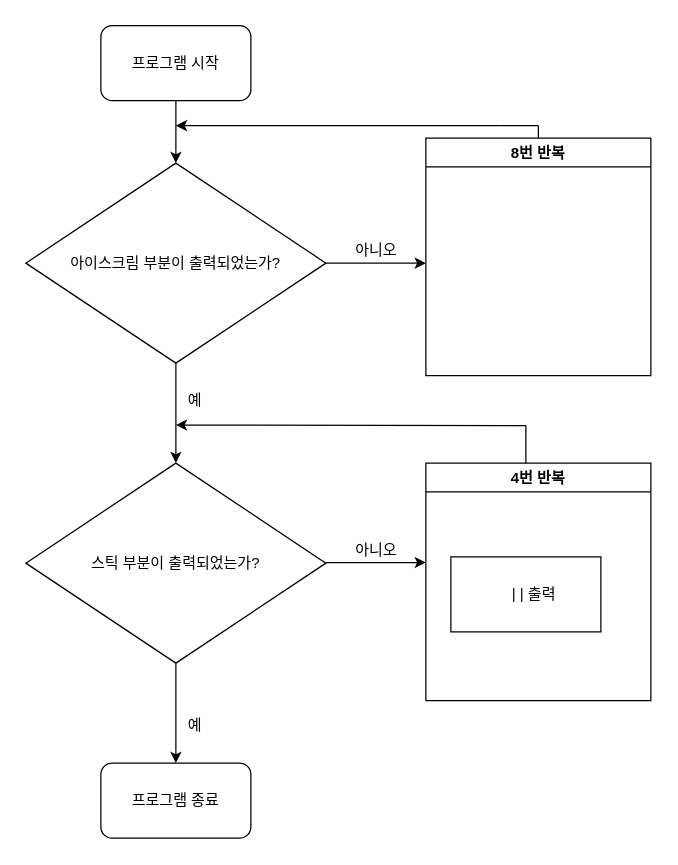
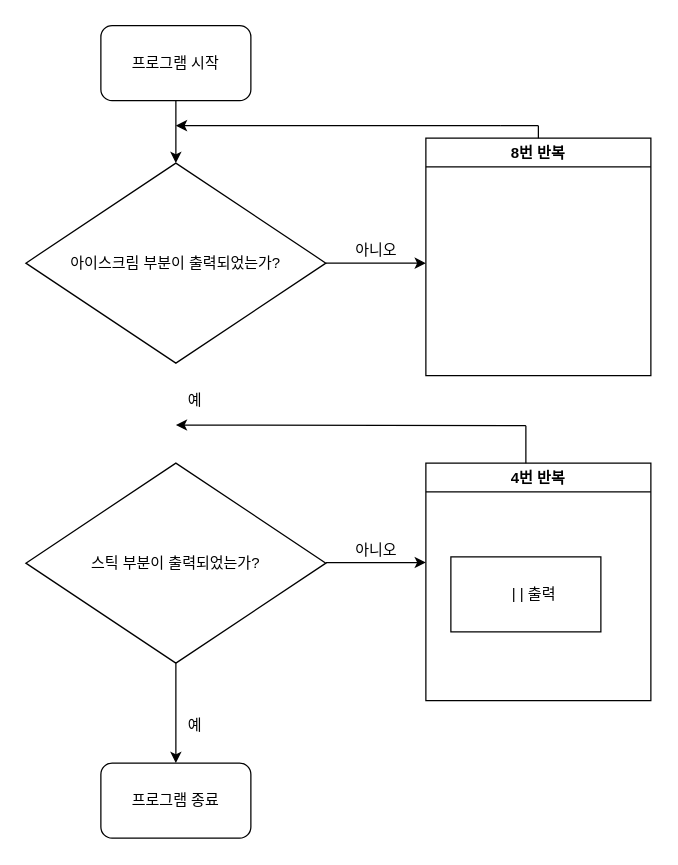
(176, 409) -> none
